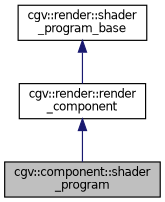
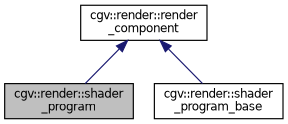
(82, 68) -> (186, 66)
(82, 180) -> (69, 101)
